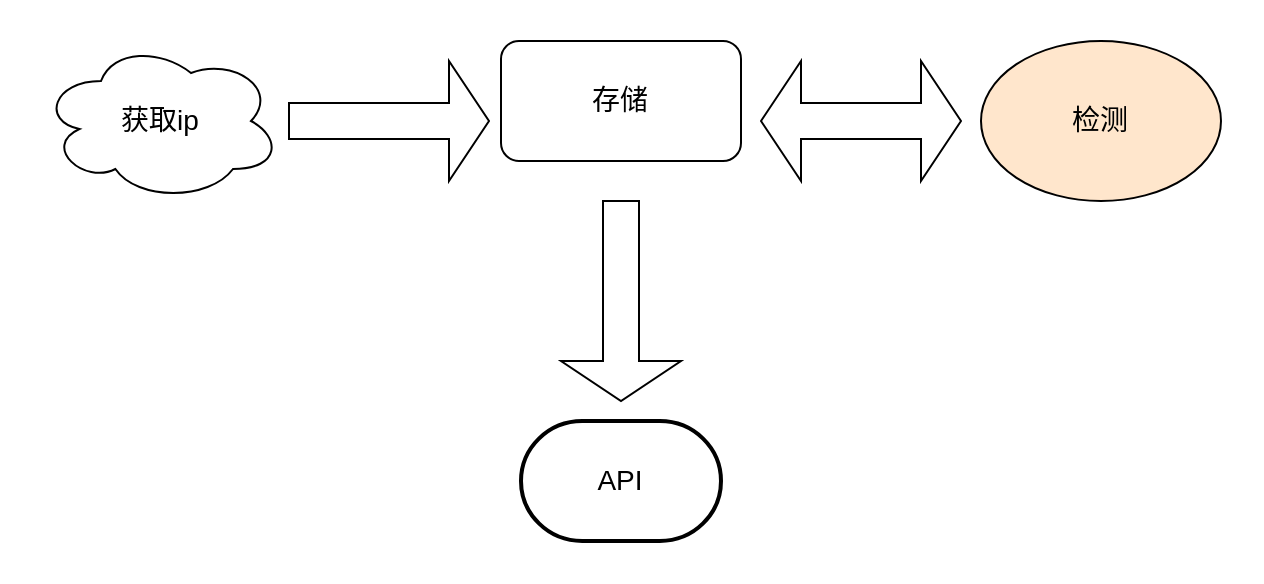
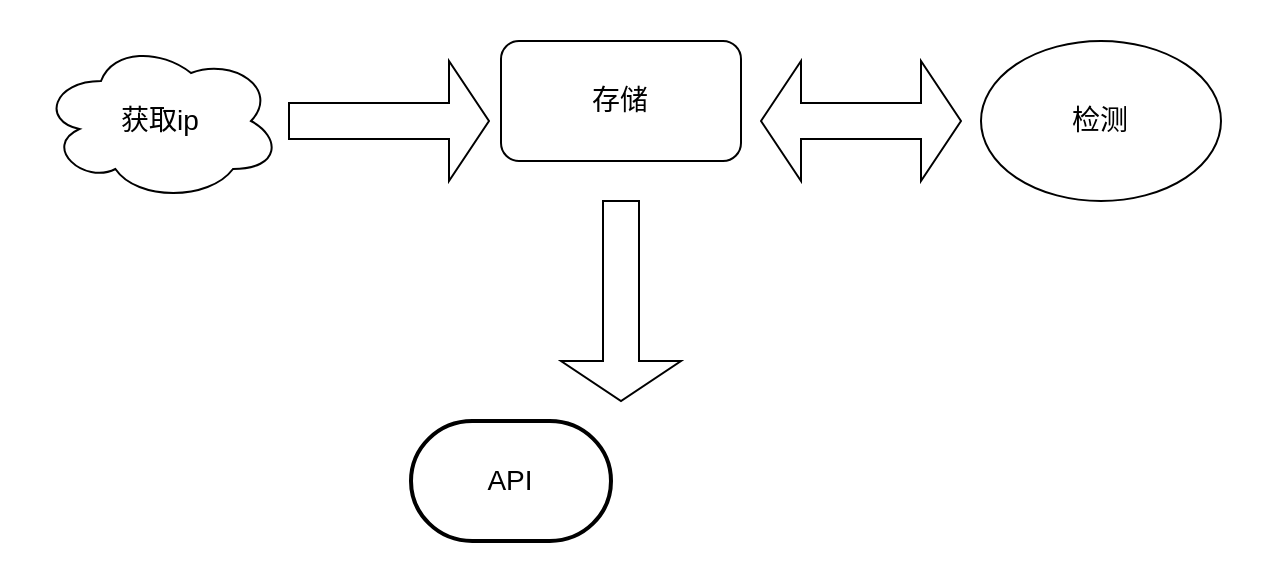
(1101, 121) -> (1101, 121)
(621, 481) -> (511, 481)
